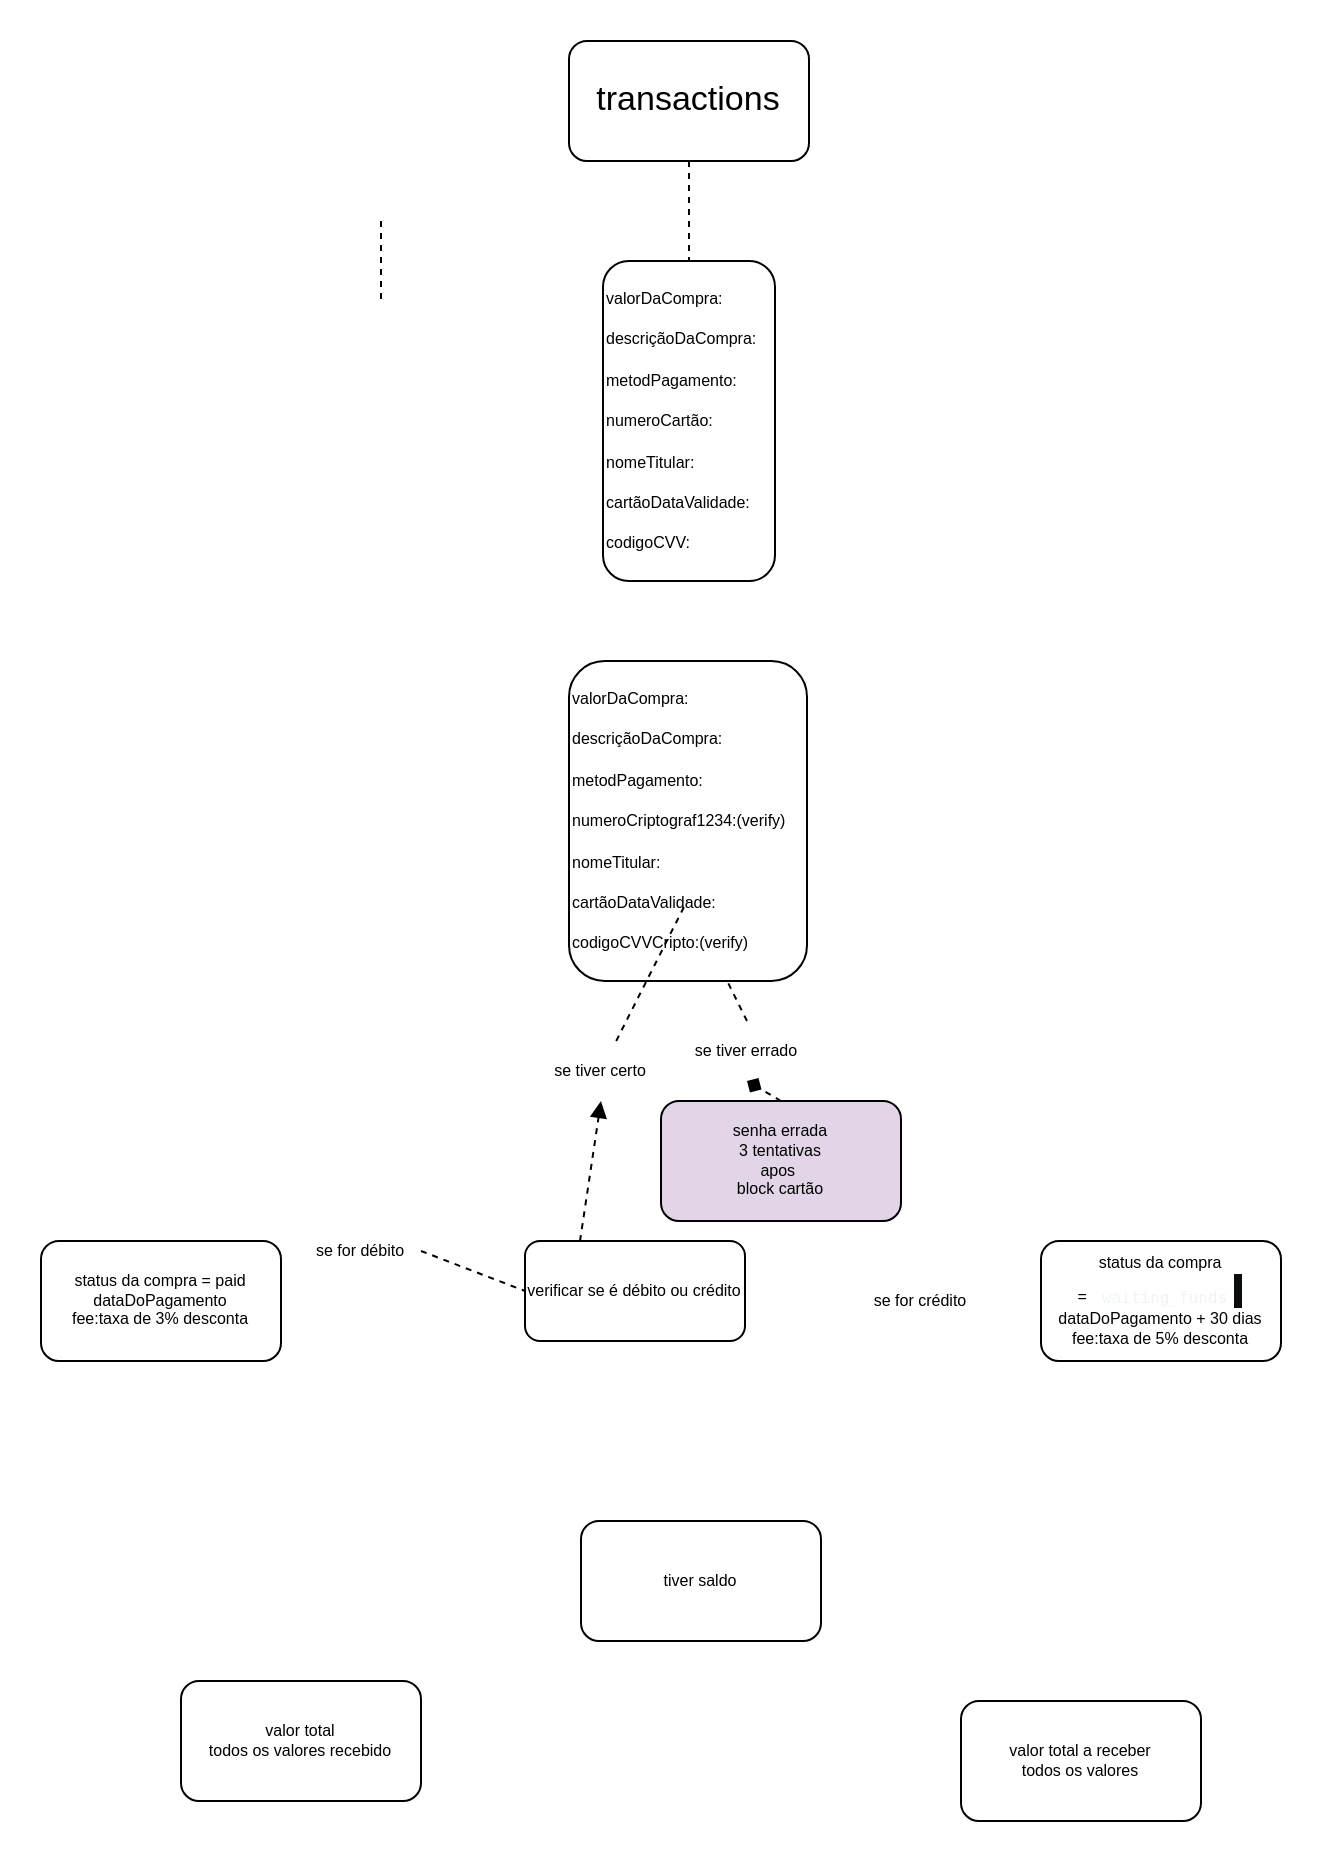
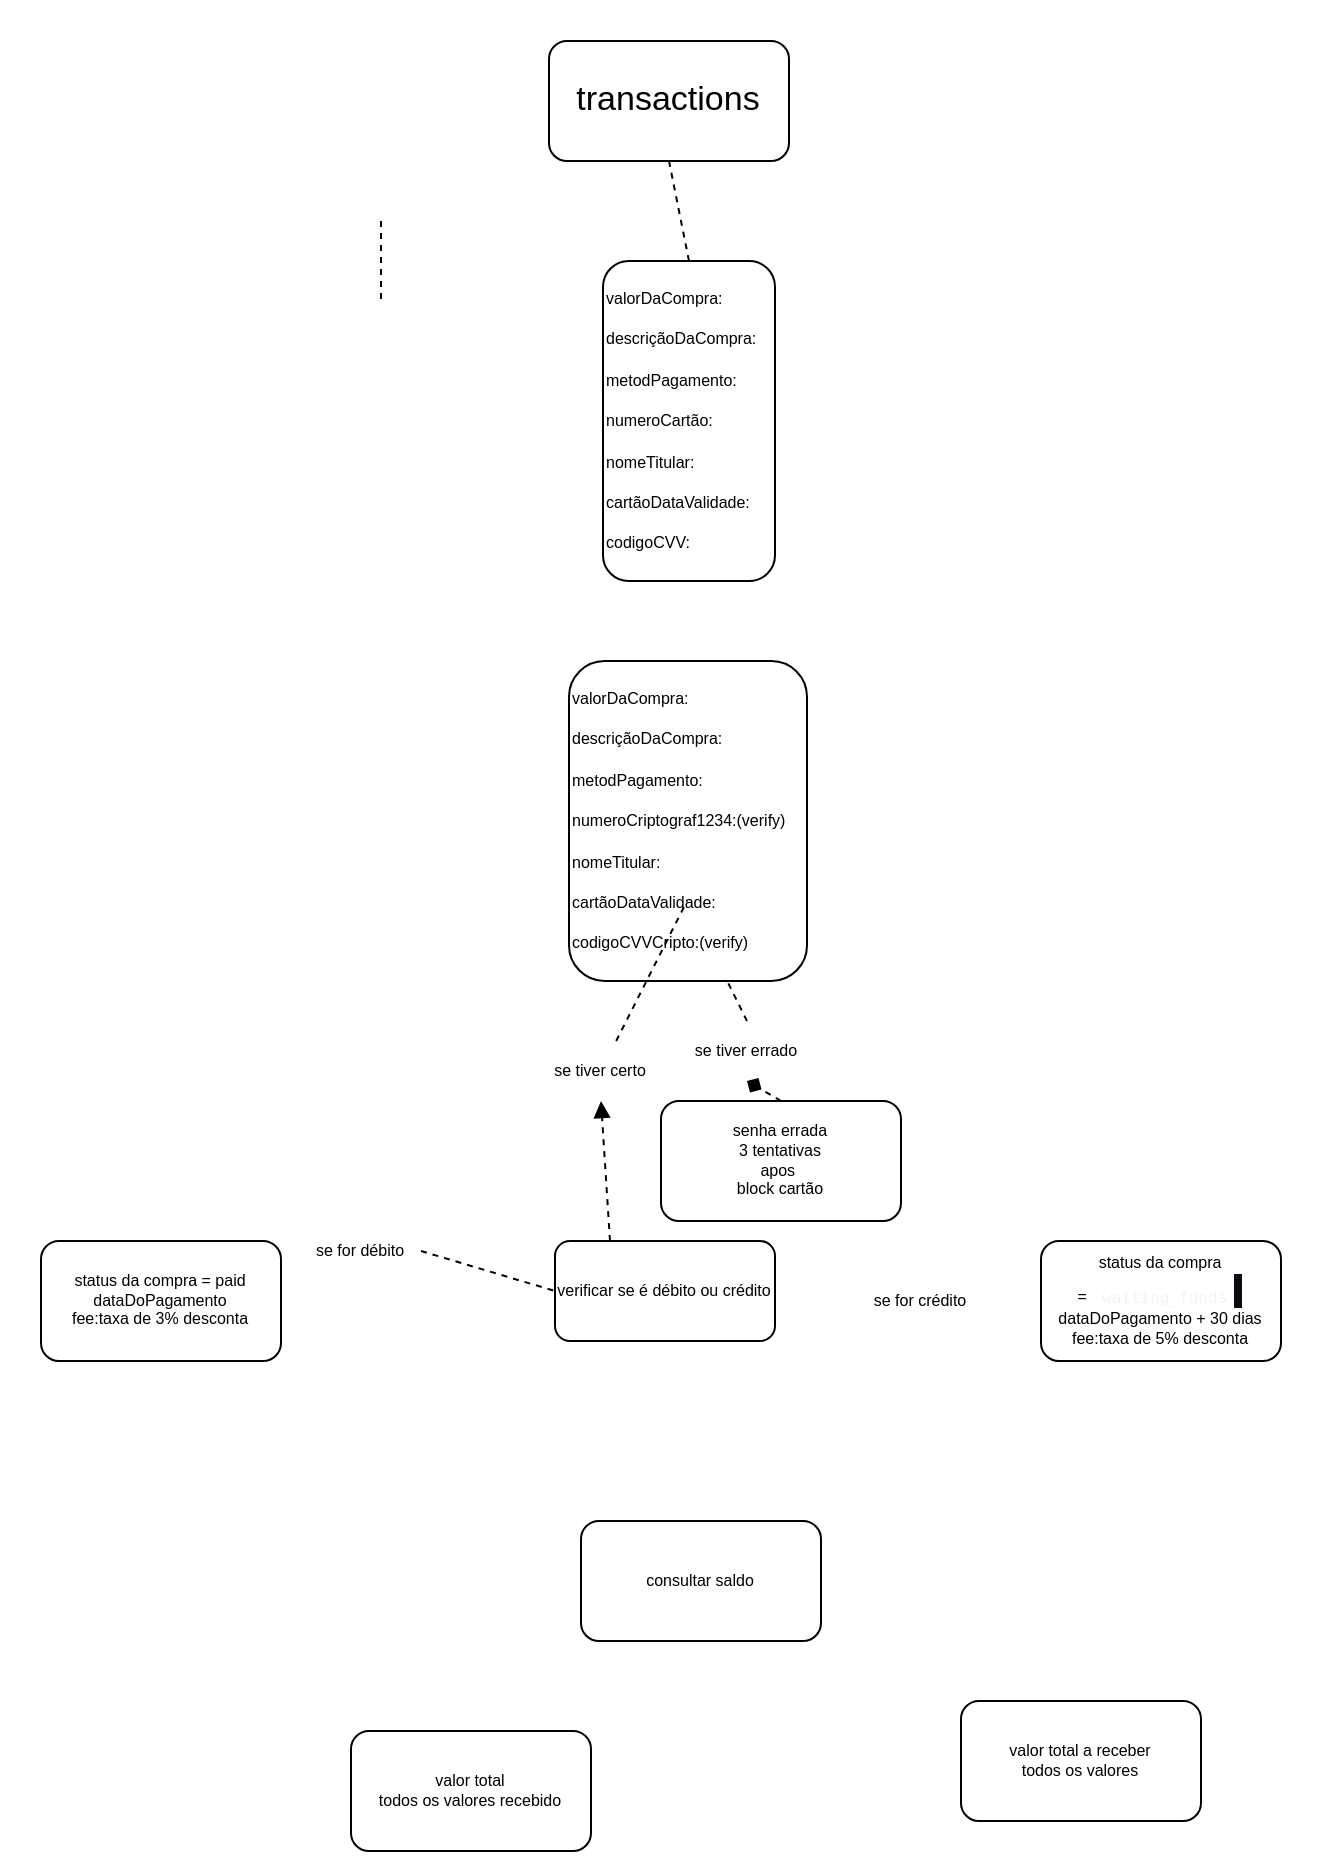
(689, 101) -> (669, 101)
(781, 1161) -> (781, 1161)
(635, 1291) -> (665, 1291)
(701, 1581) -> (701, 1581)
(301, 1741) -> (471, 1791)
